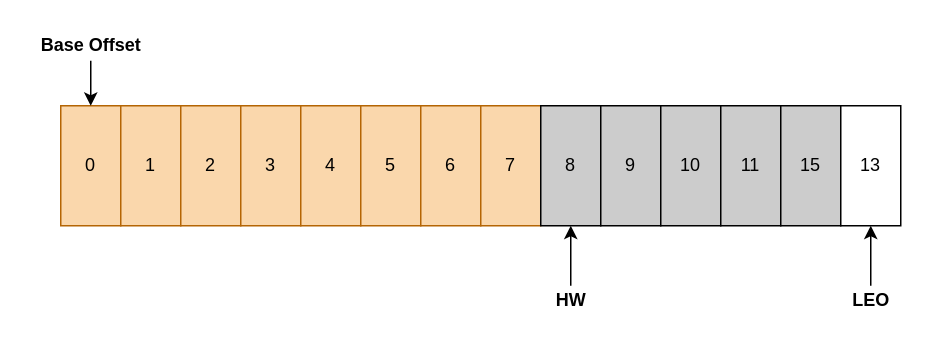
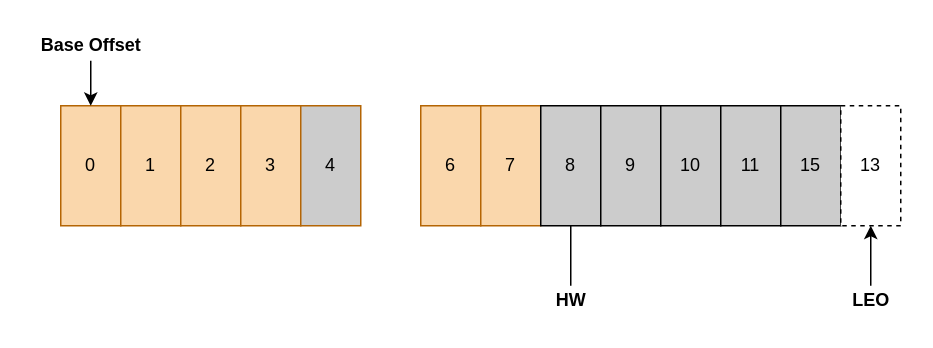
(331, 166) -> (331, 166)
(391, 166) -> none
(871, 166) -> (871, 166)
(571, 237) -> (571, 232)
